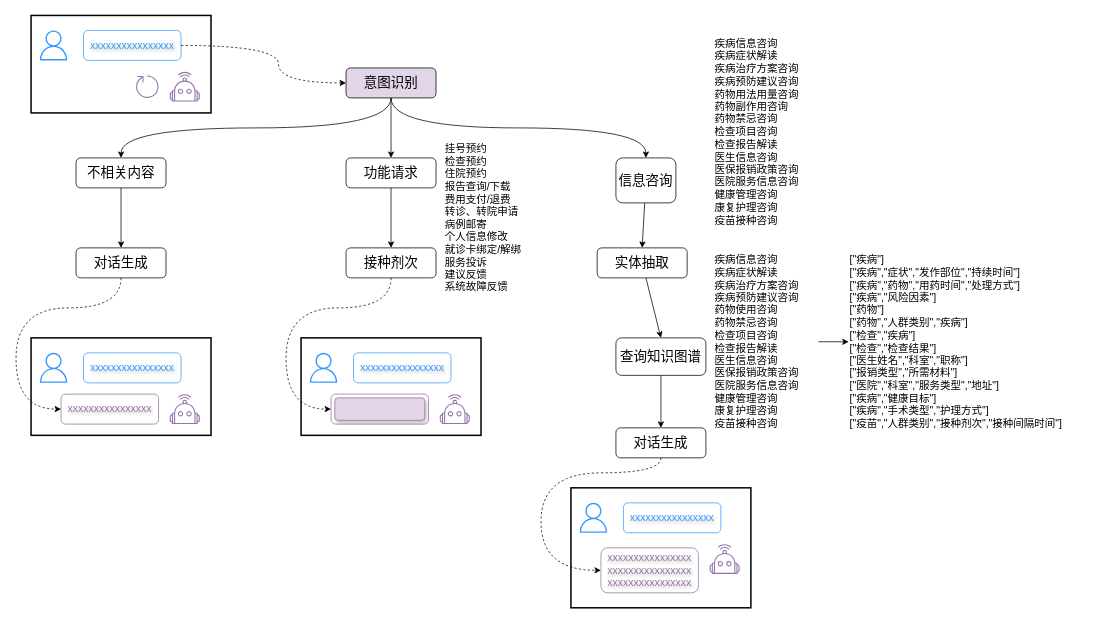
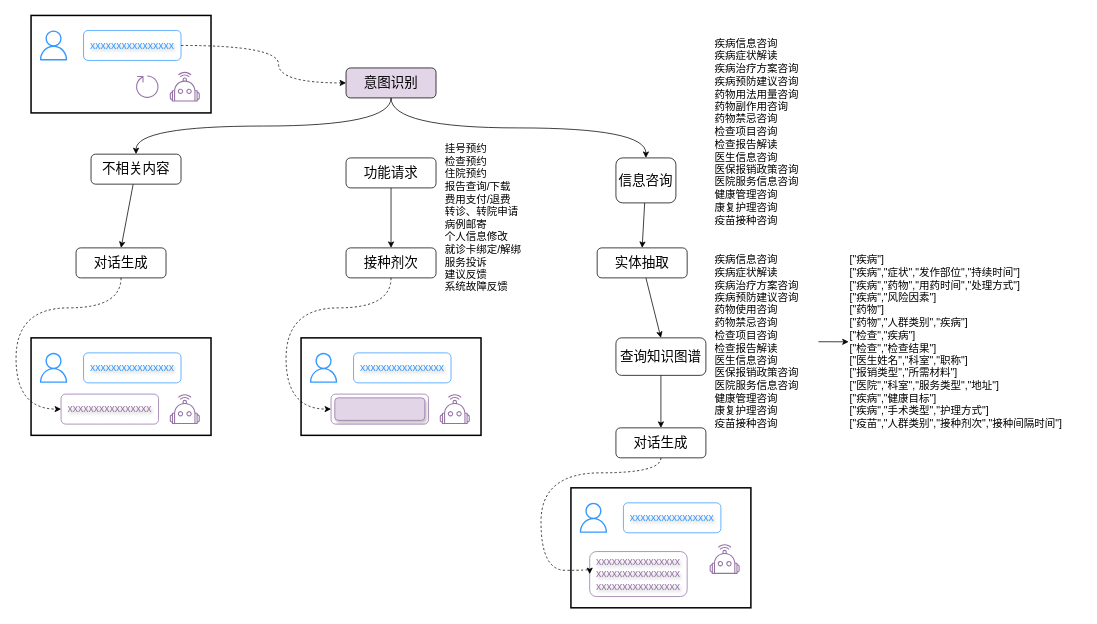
(391, 151) -> none
(121, 173) -> (136, 169)
(650, 570) -> (639, 574)
